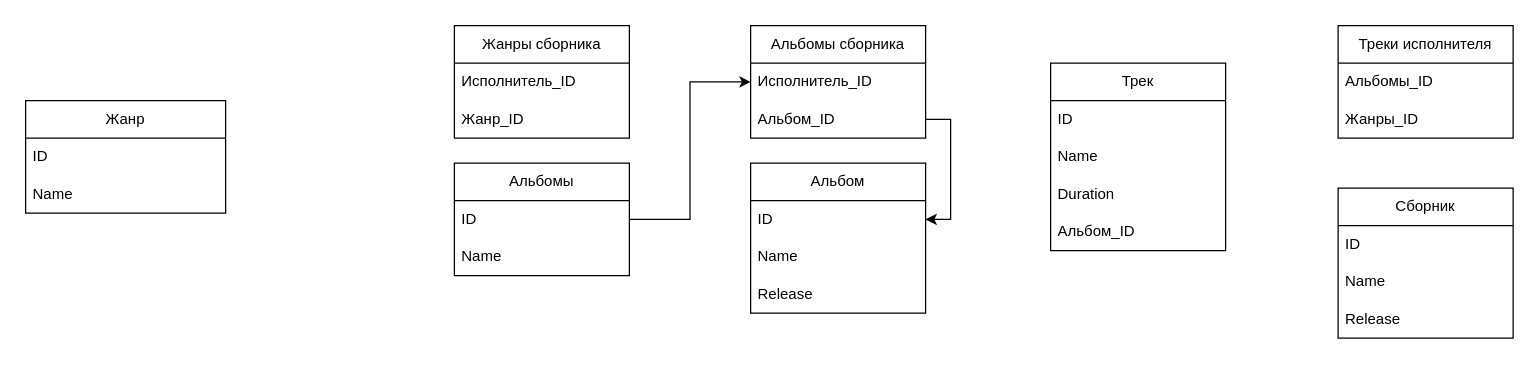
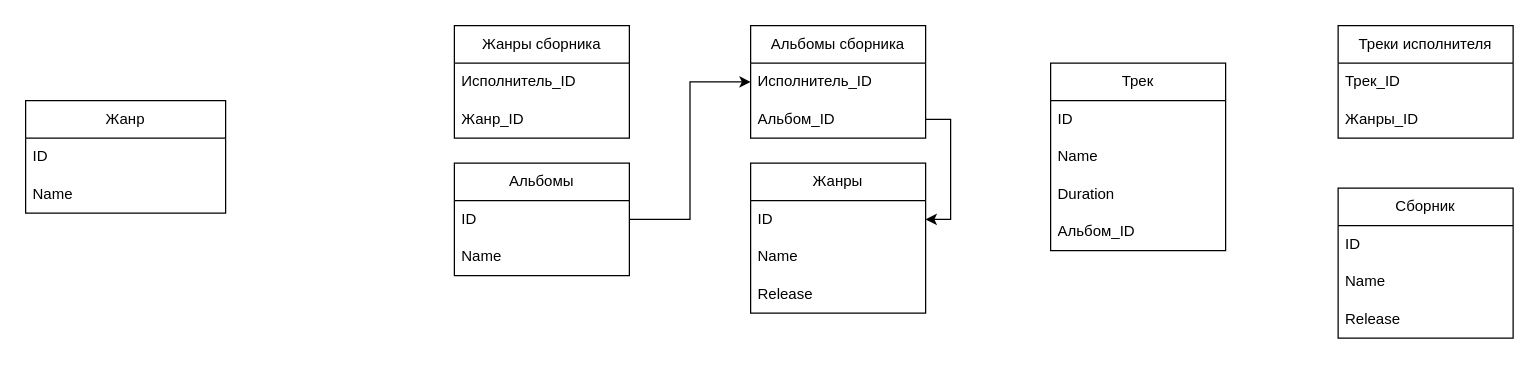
(1388, 82) -> (1375, 82)
(838, 182) -> (838, 182)
